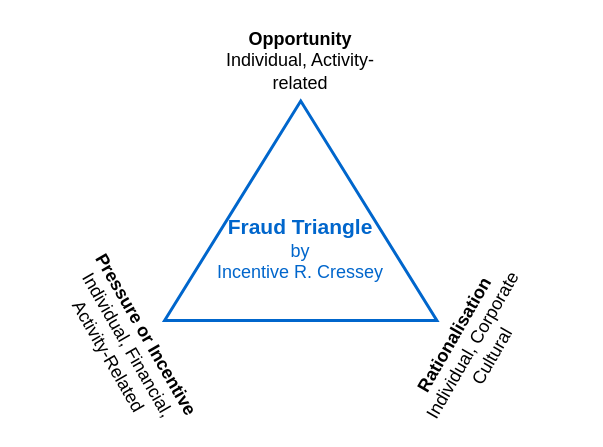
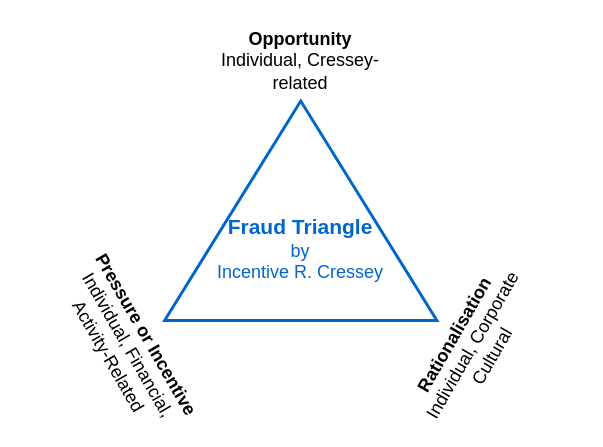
(301, 61) -> (301, 61)
